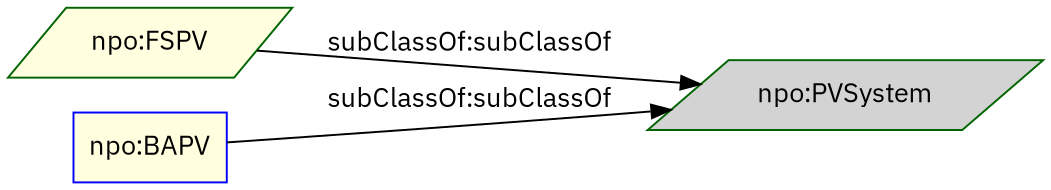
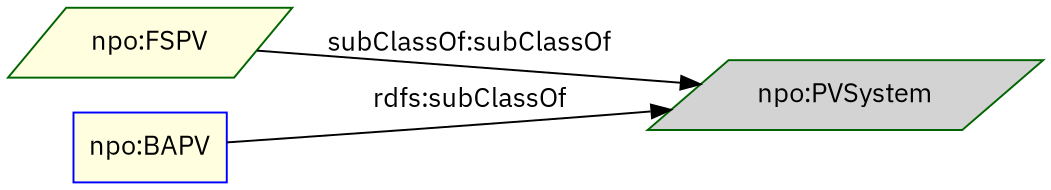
(470, 100) -> (470, 100)
